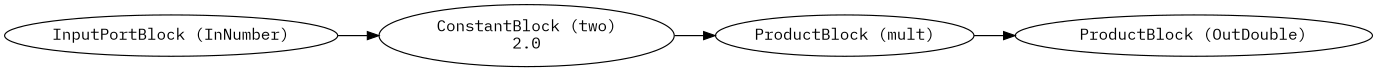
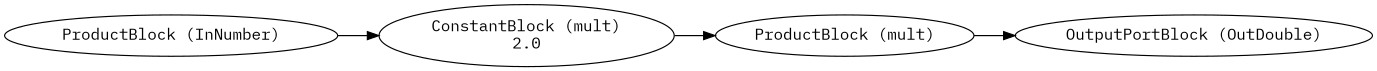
(171, 36) -> (171, 36)
(527, 36) -> (527, 36)
(1194, 36) -> (1194, 36)
